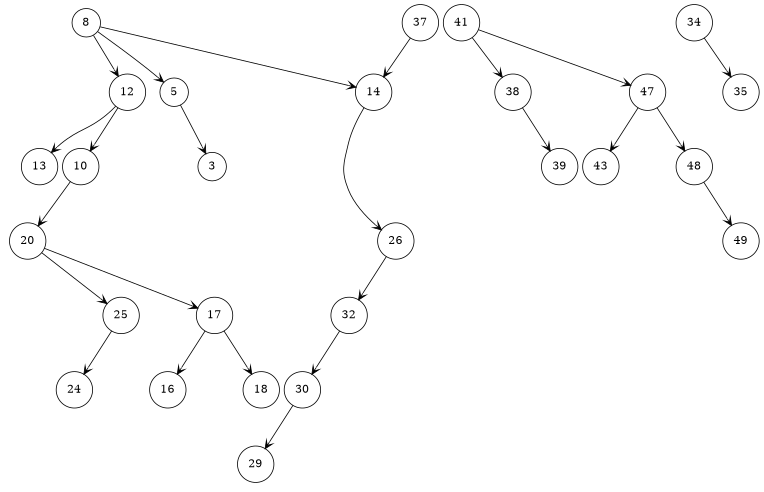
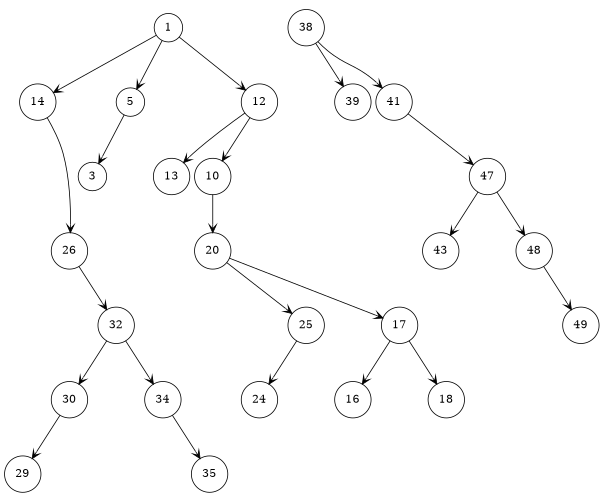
(86, 23) -> (168, 28)
(420, 23) -> none
(485, 54) -> (346, 63)
none -> (137, 359)
